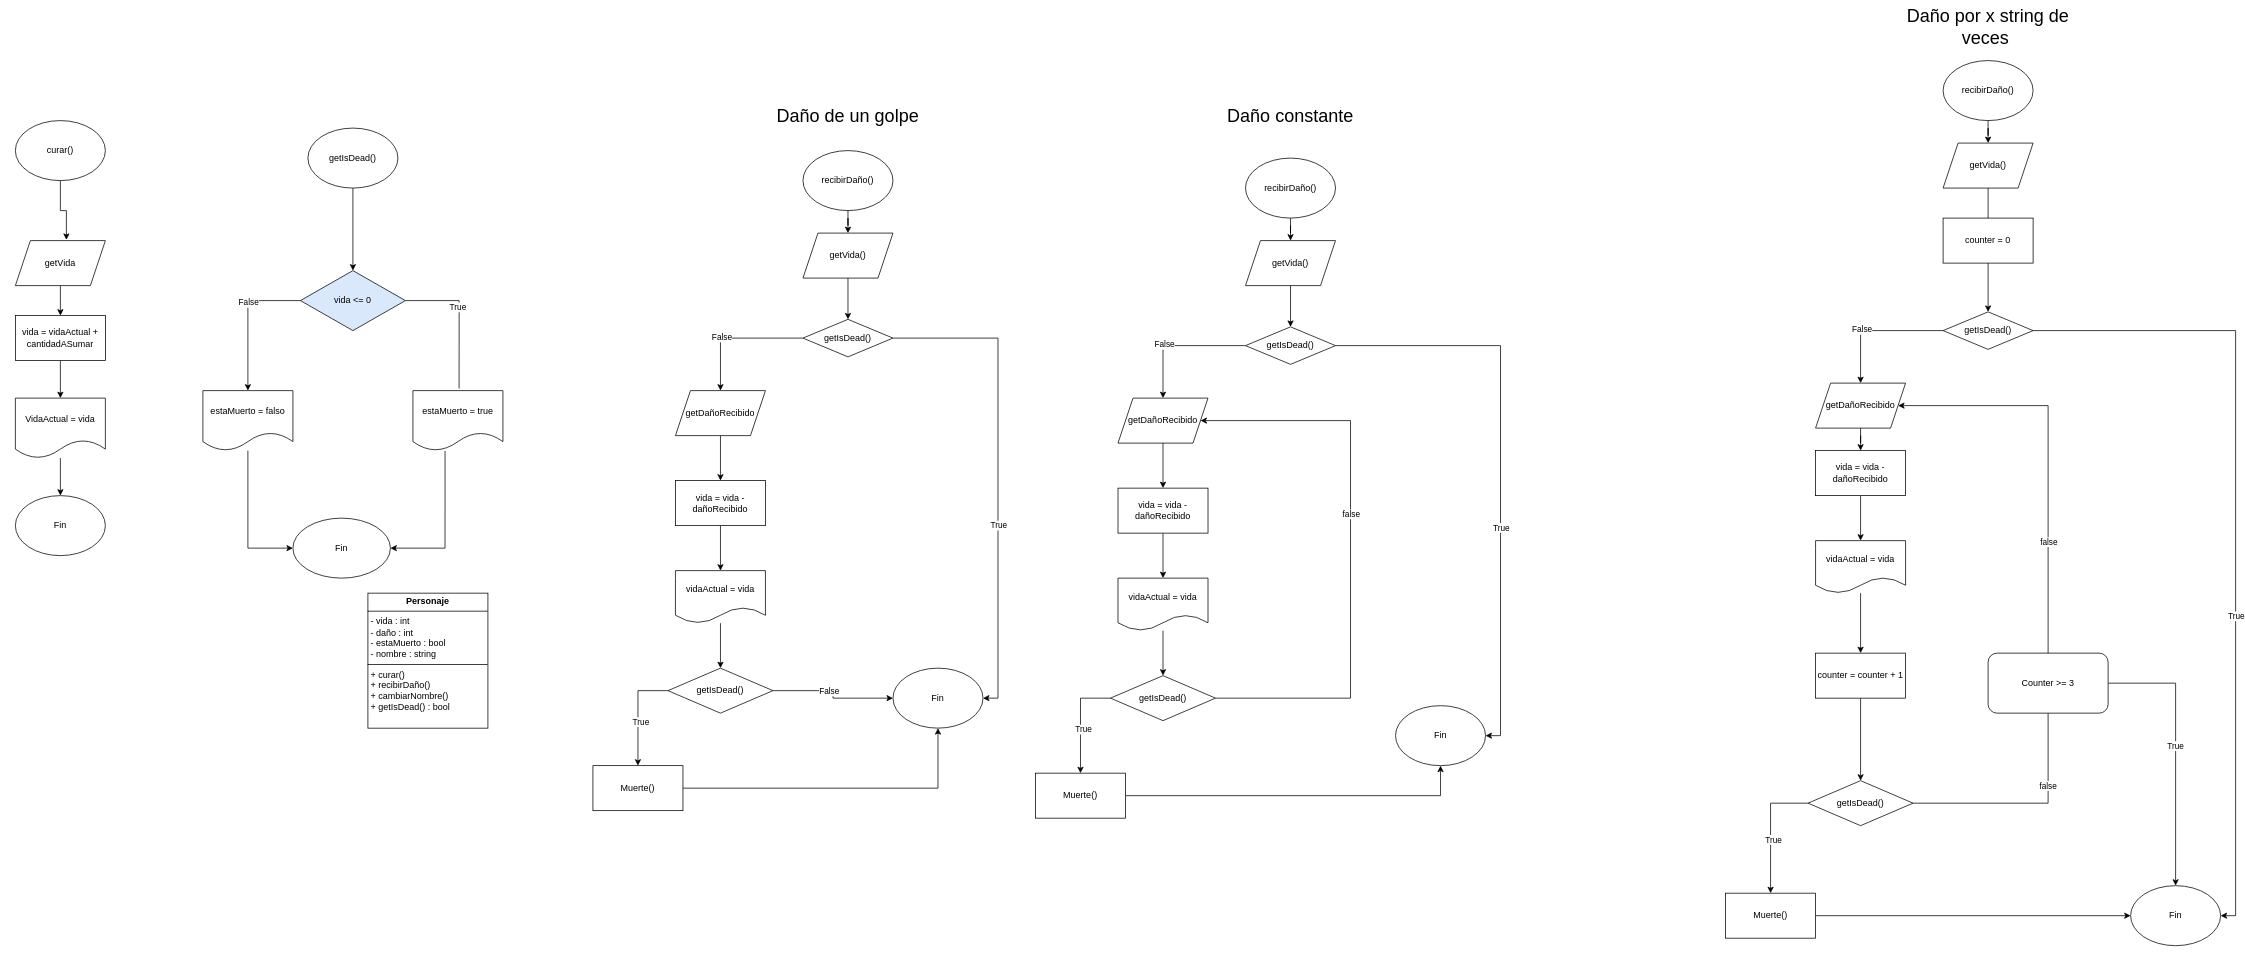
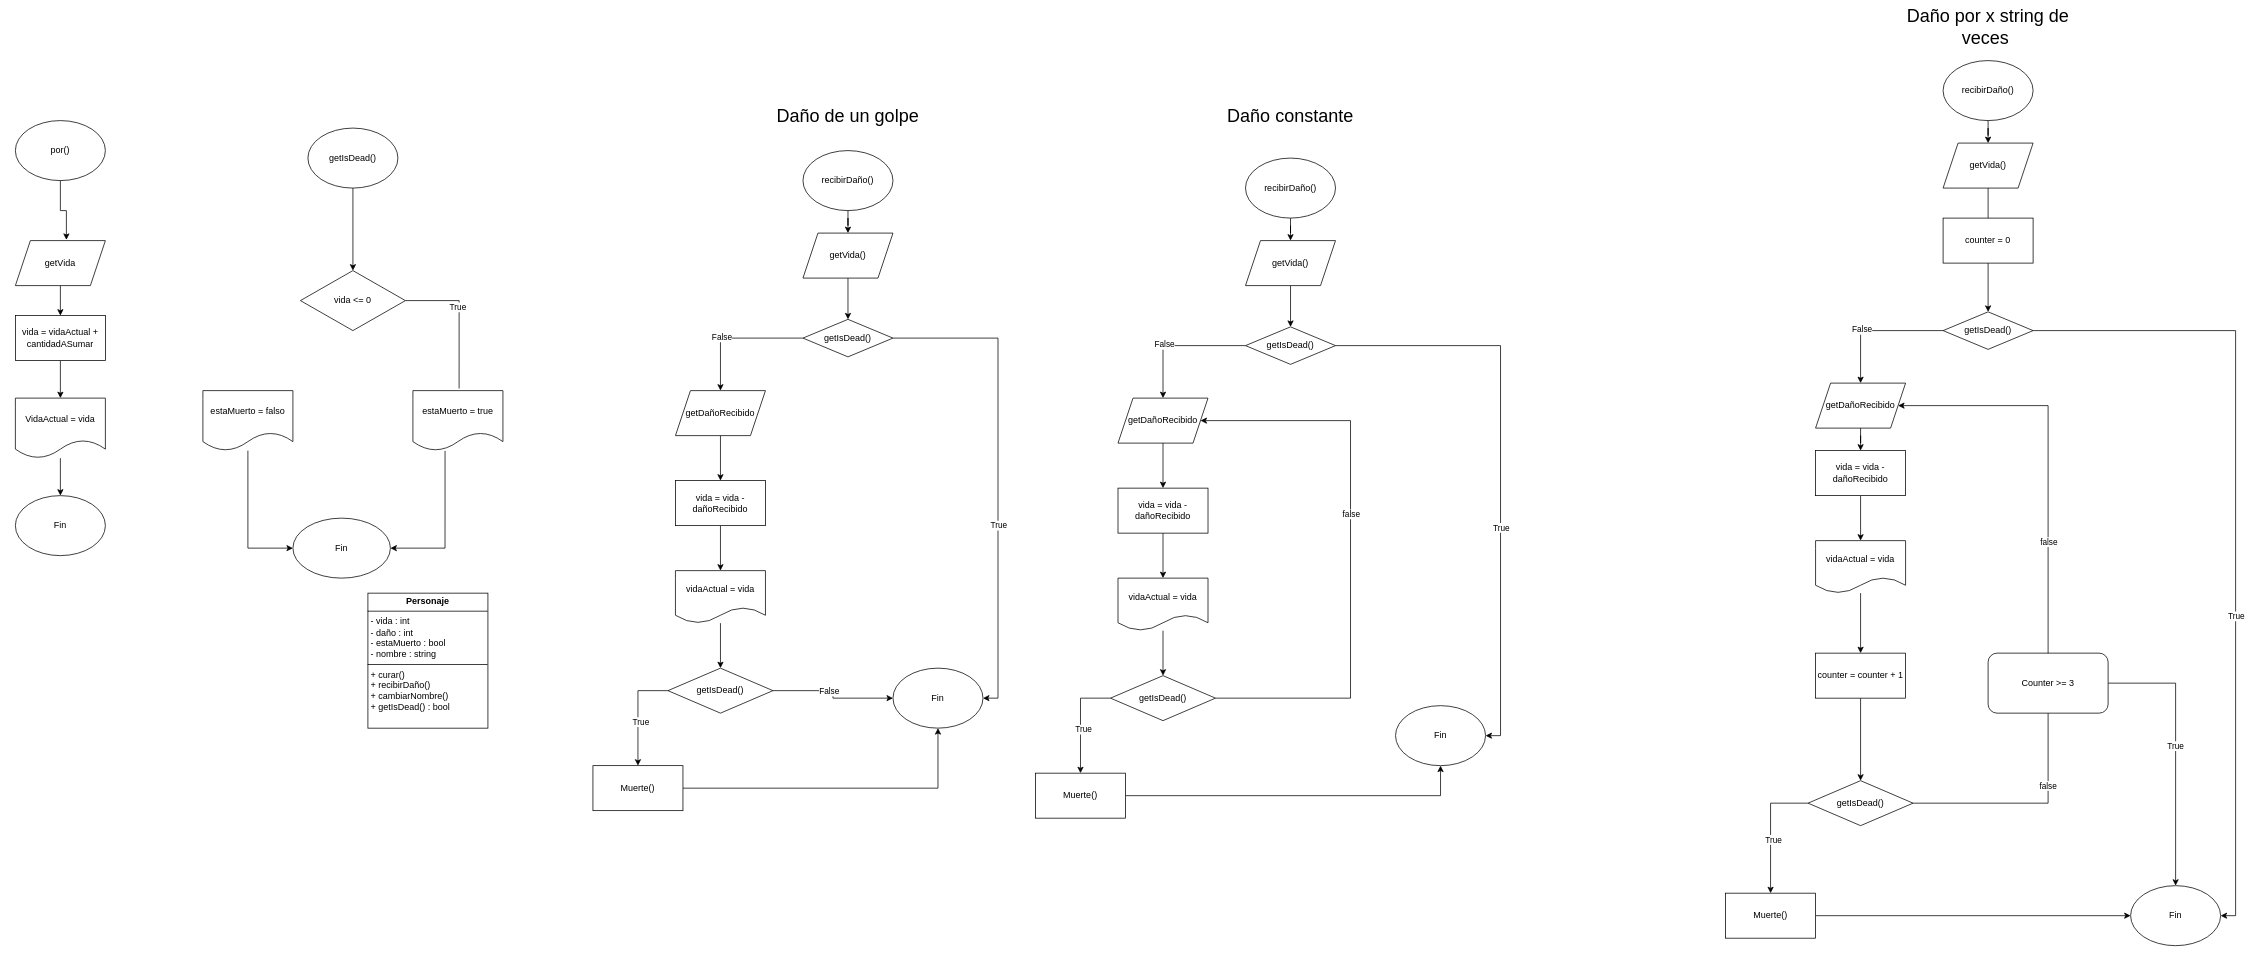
(60, 150) -> (60, 150)
(271, 300) -> none
(353, 300) -> (353, 300)
